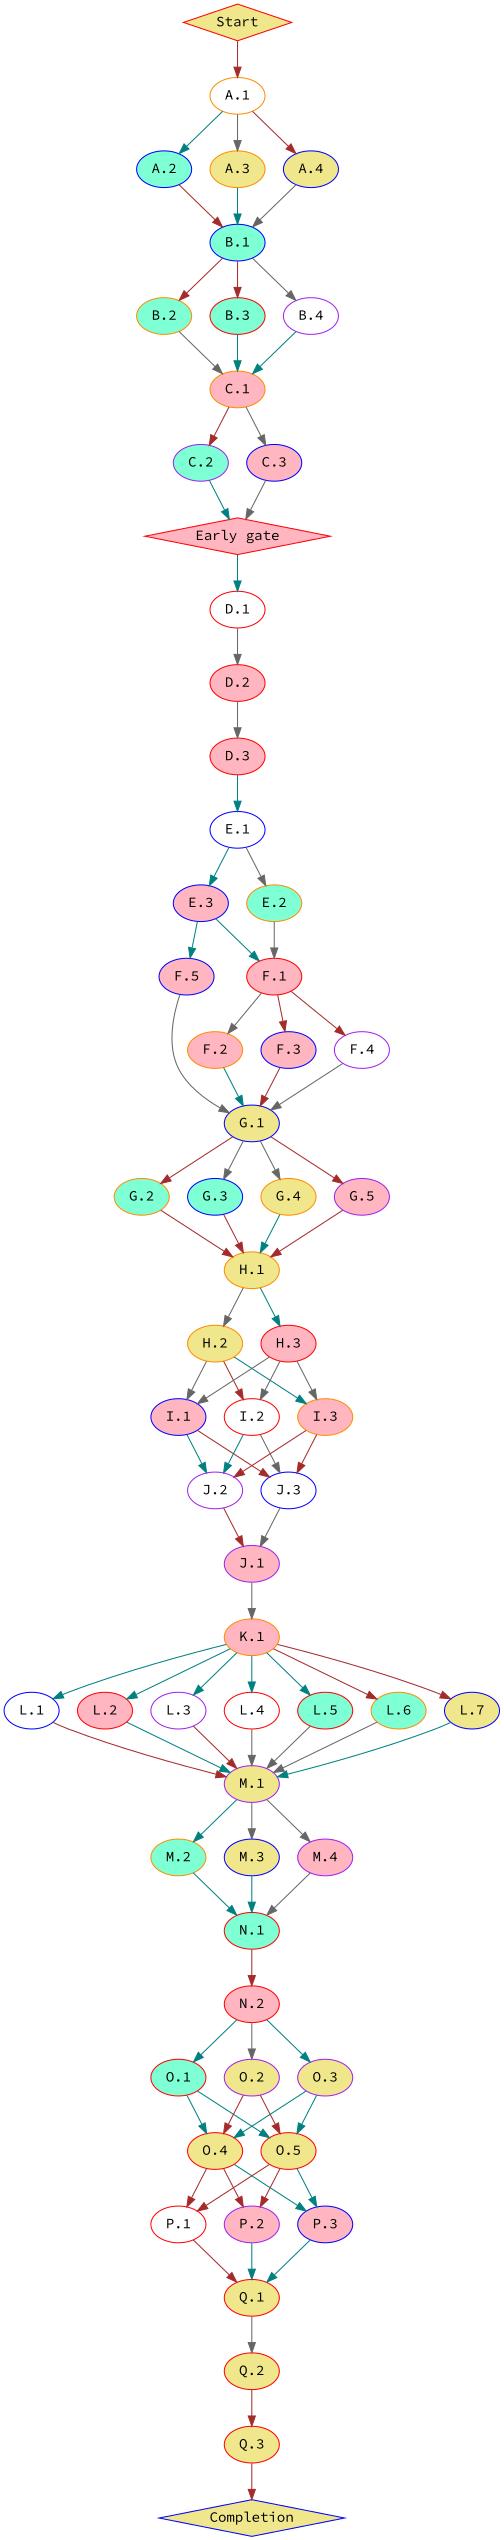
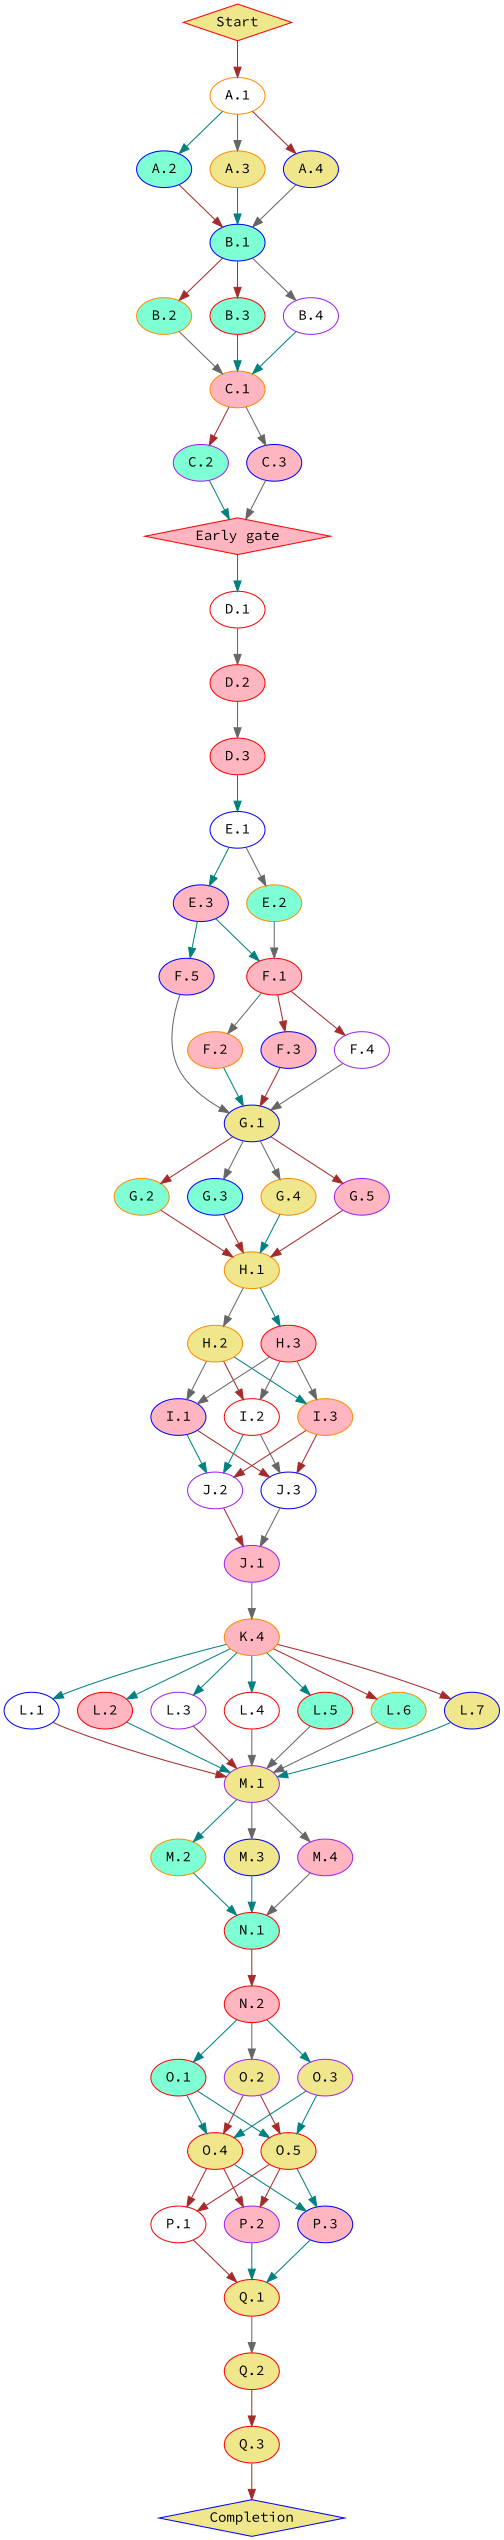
(252, 1637) -> (252, 1637)
